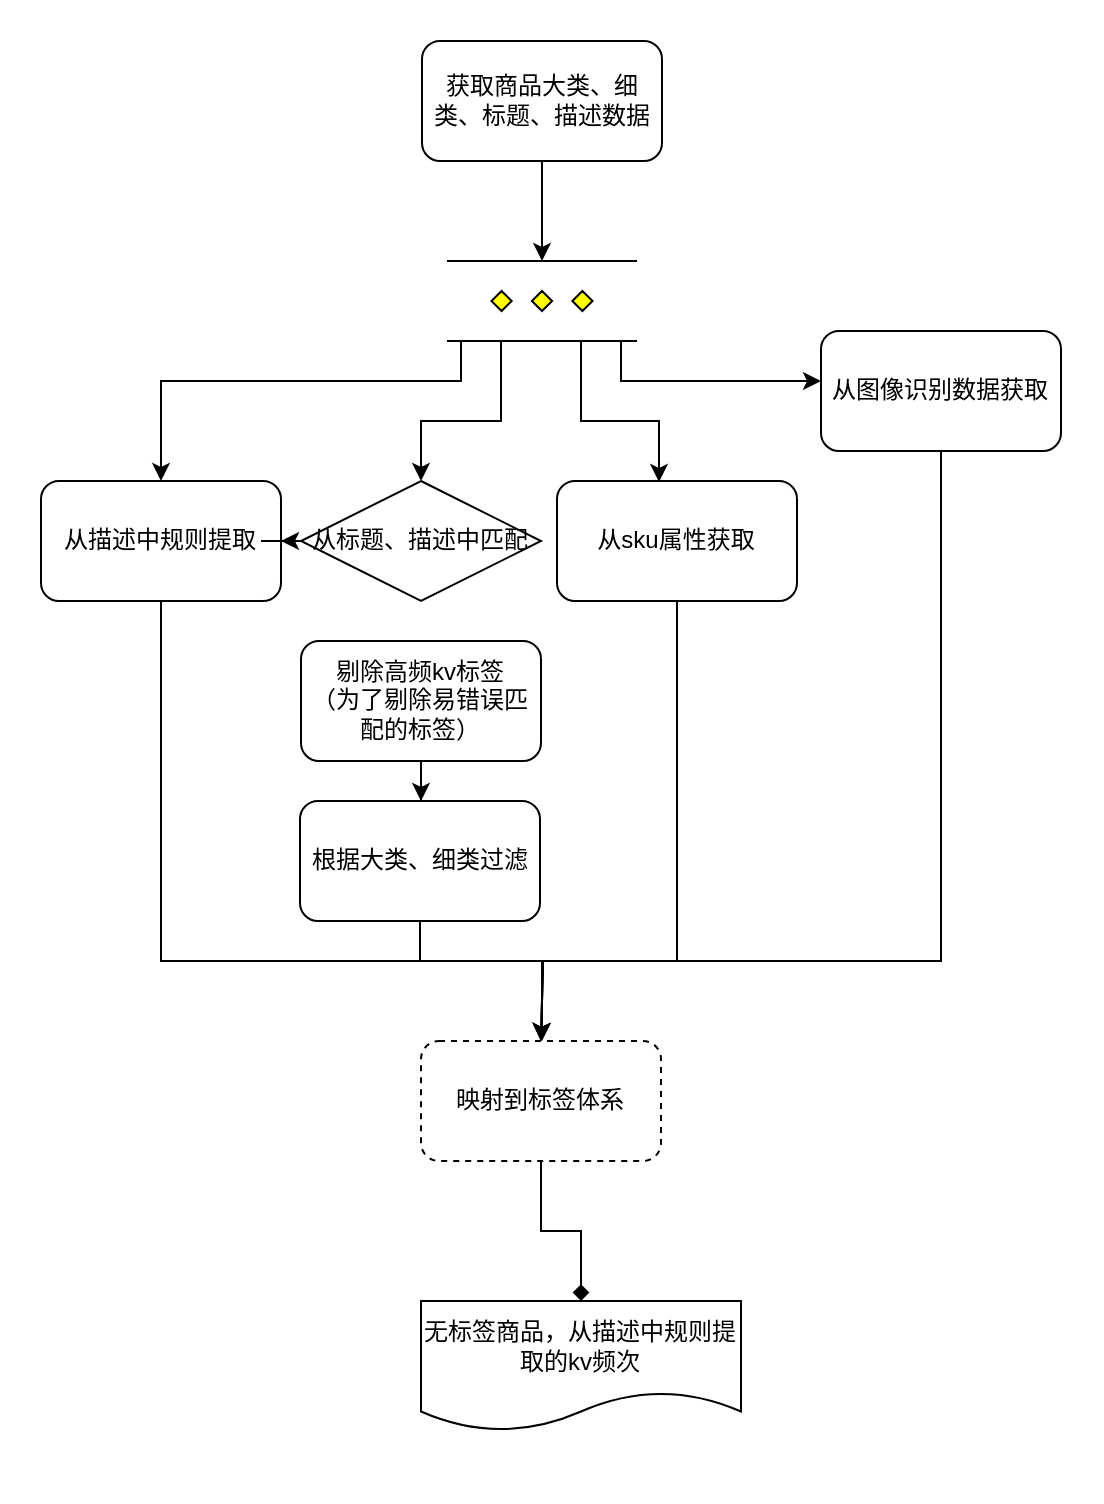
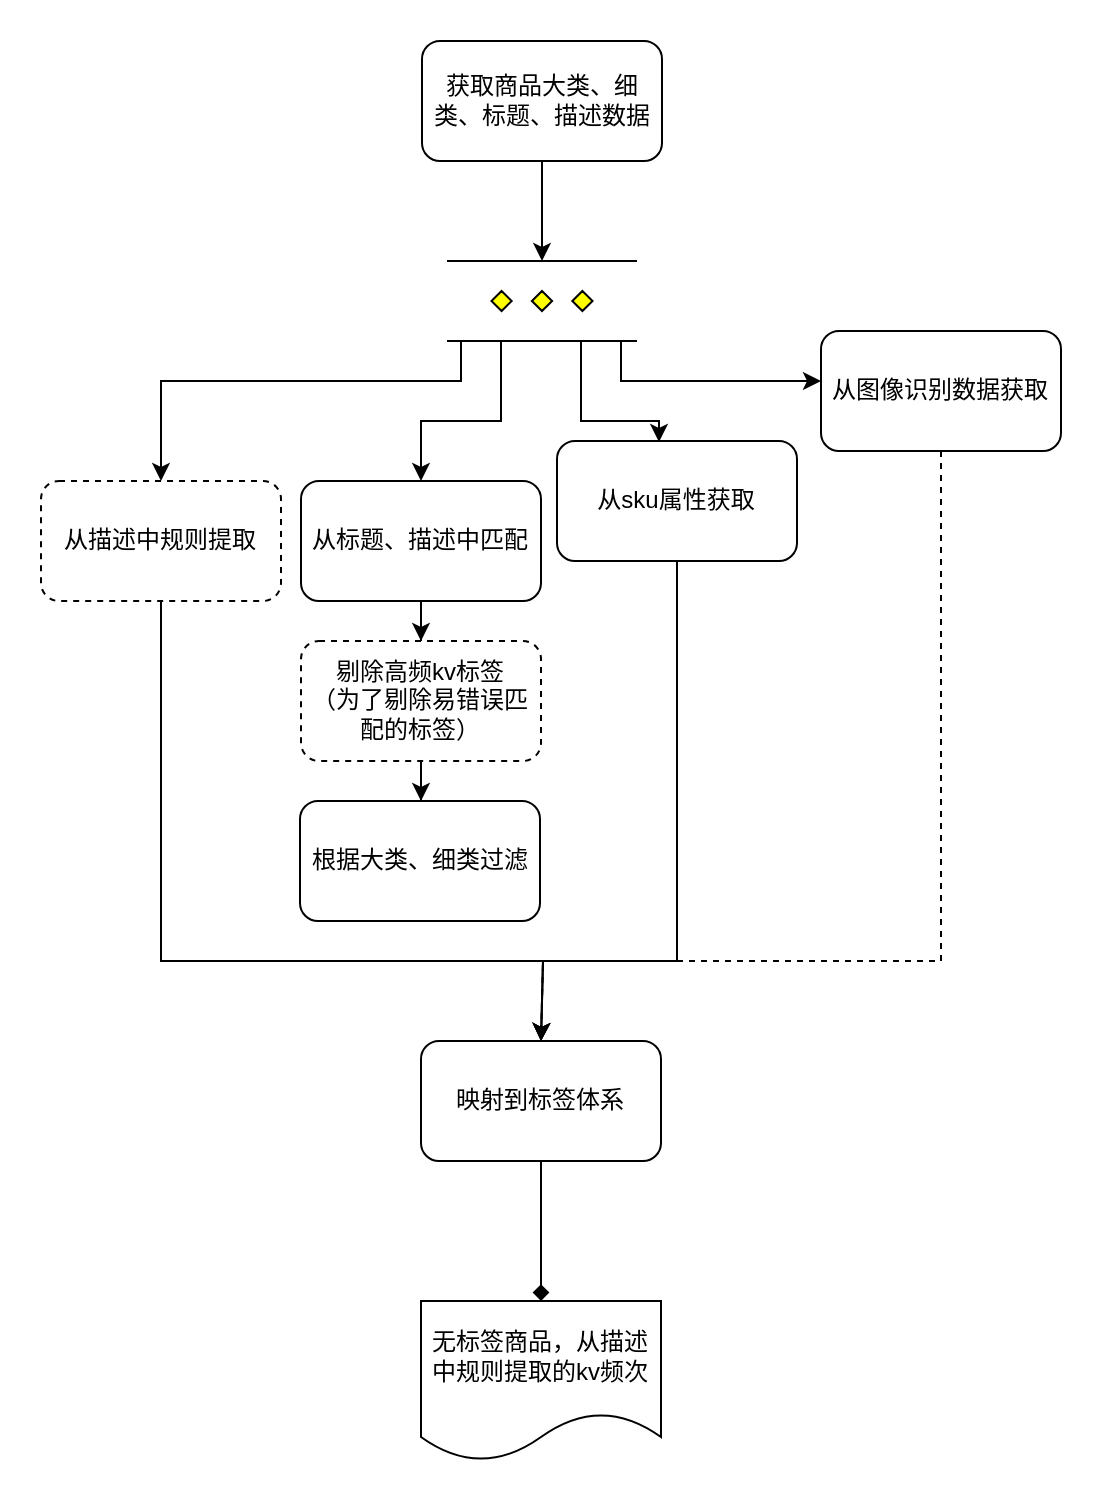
(161, 541) -> (161, 541)
(265, 541) -> (421, 628)
(421, 541) -> (421, 541)
(677, 541) -> (677, 501)
(421, 701) -> (421, 701)
(941, 839) -> (941, 839)
(420, 939) -> none
(541, 1101) -> (541, 1101)
(581, 1366) -> (541, 1381)
